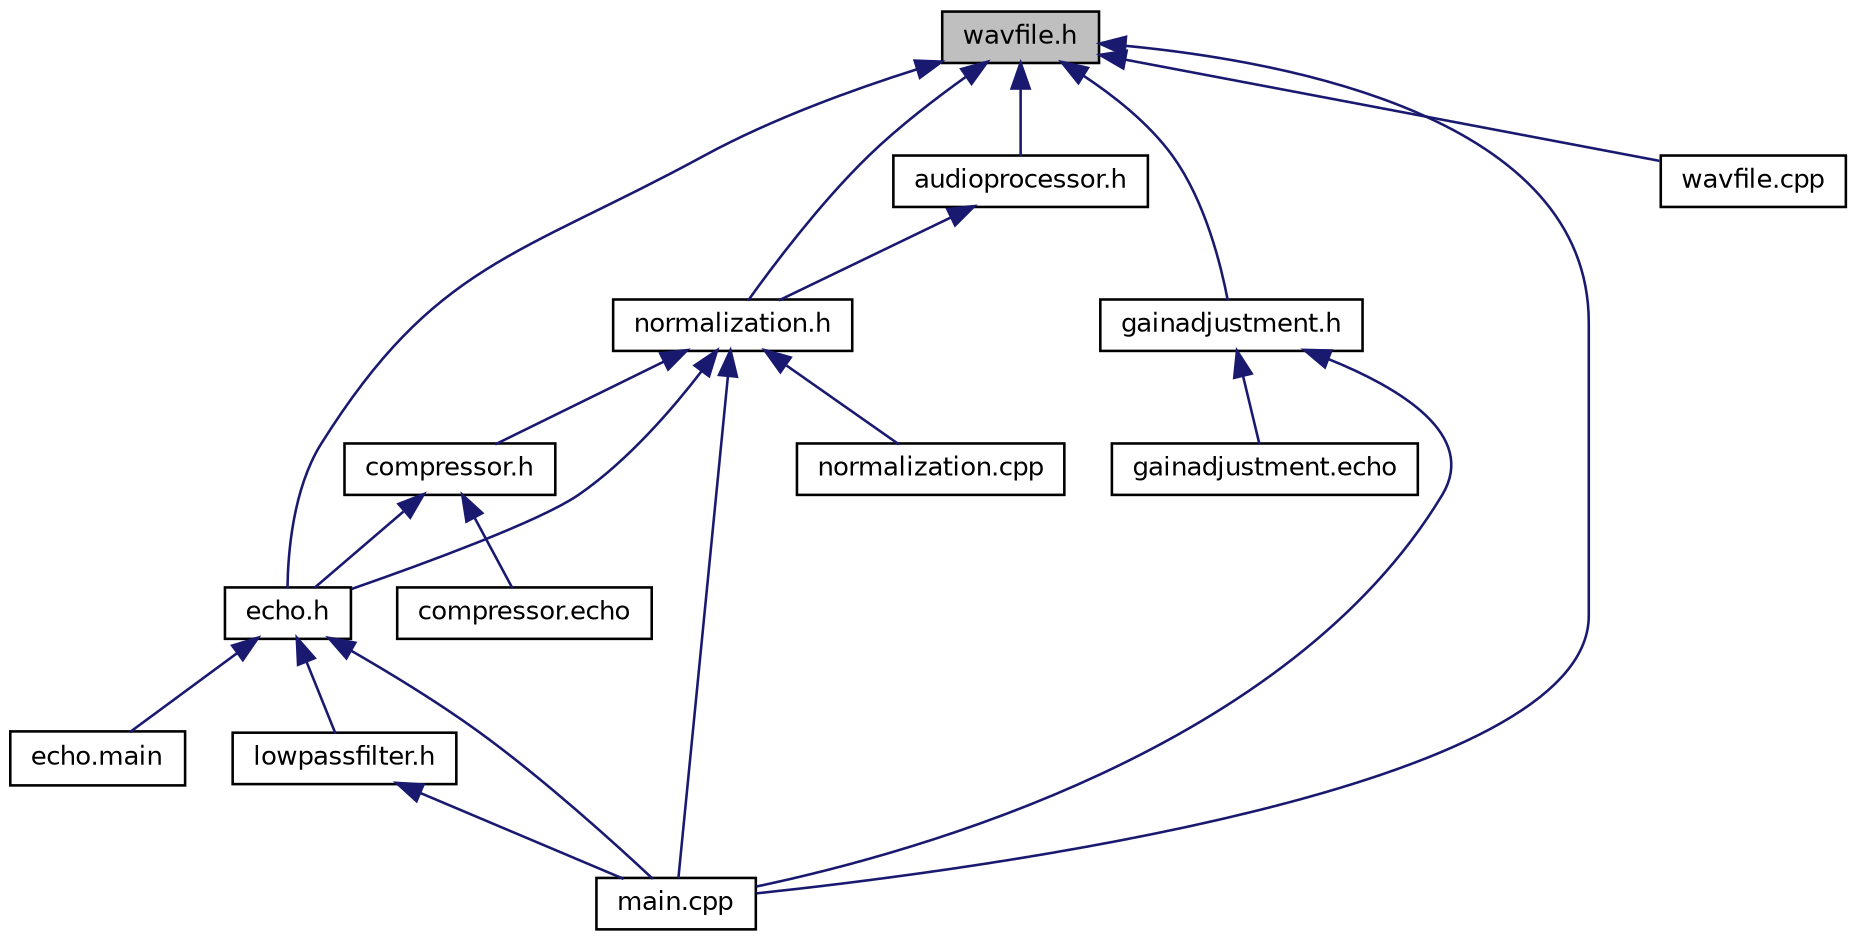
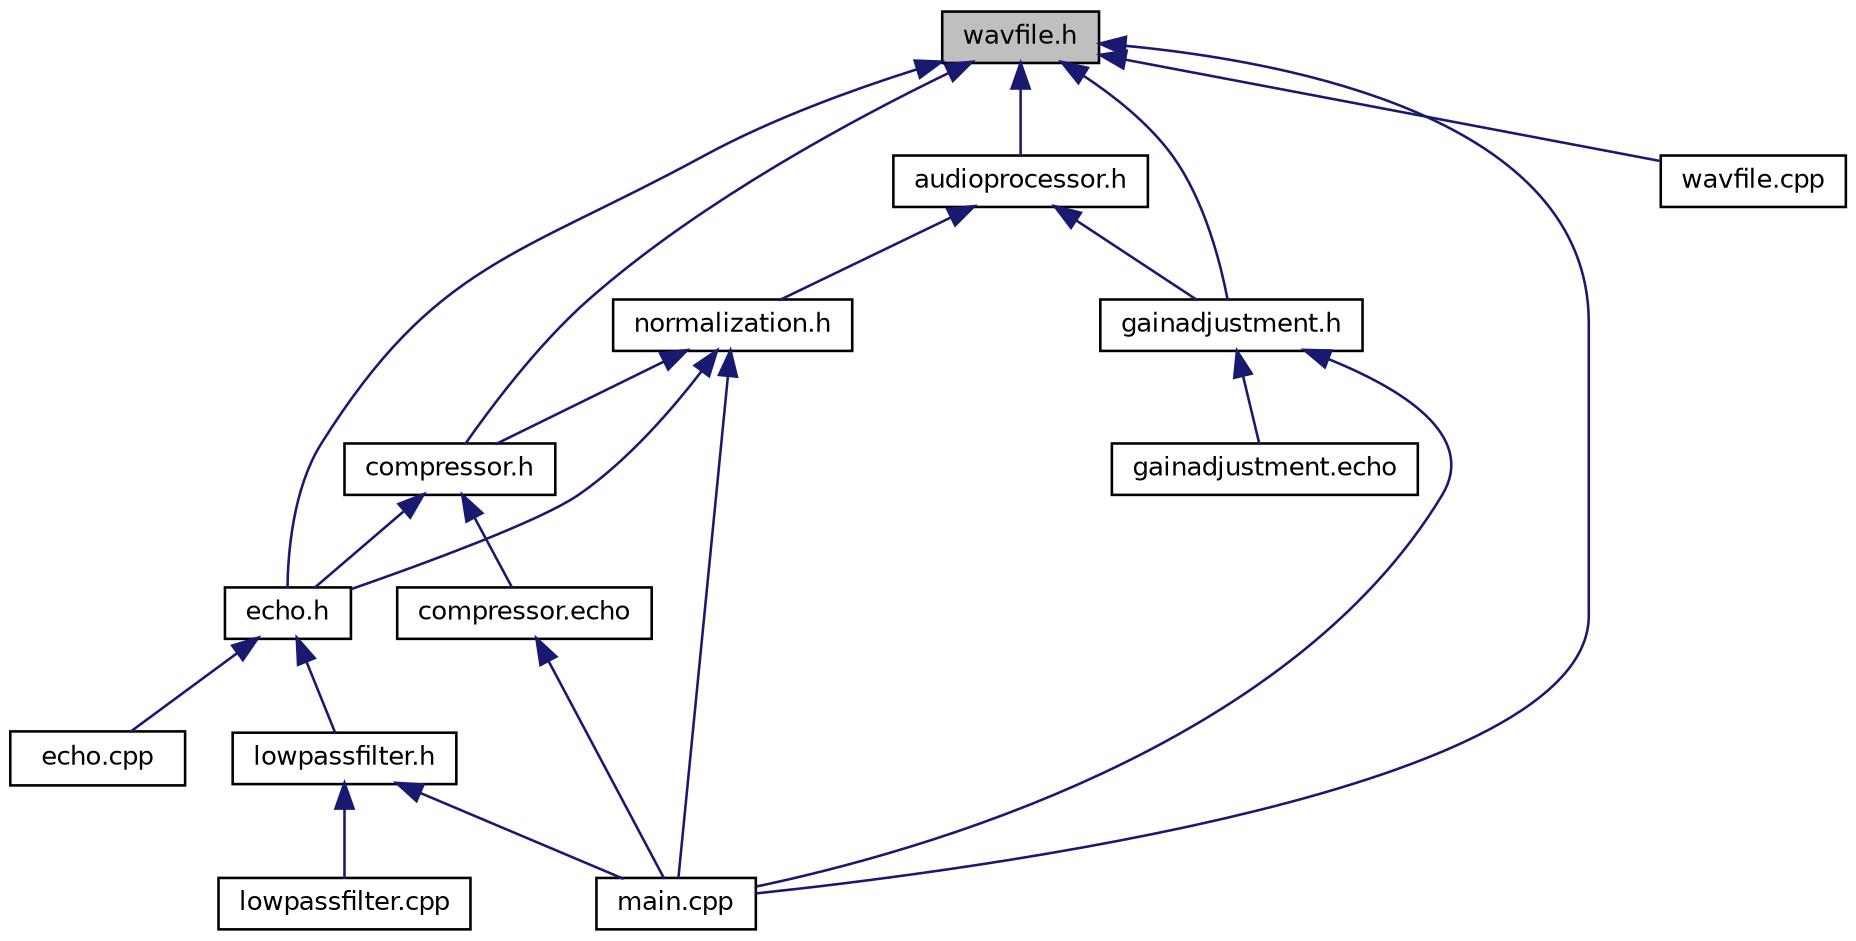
(847, 178) -> (682, 227)
none -> (1137, 261)
(931, 469) -> none
(510, 755) -> (607, 770)
(98, 758) -> (98, 758)
none -> (344, 904)
